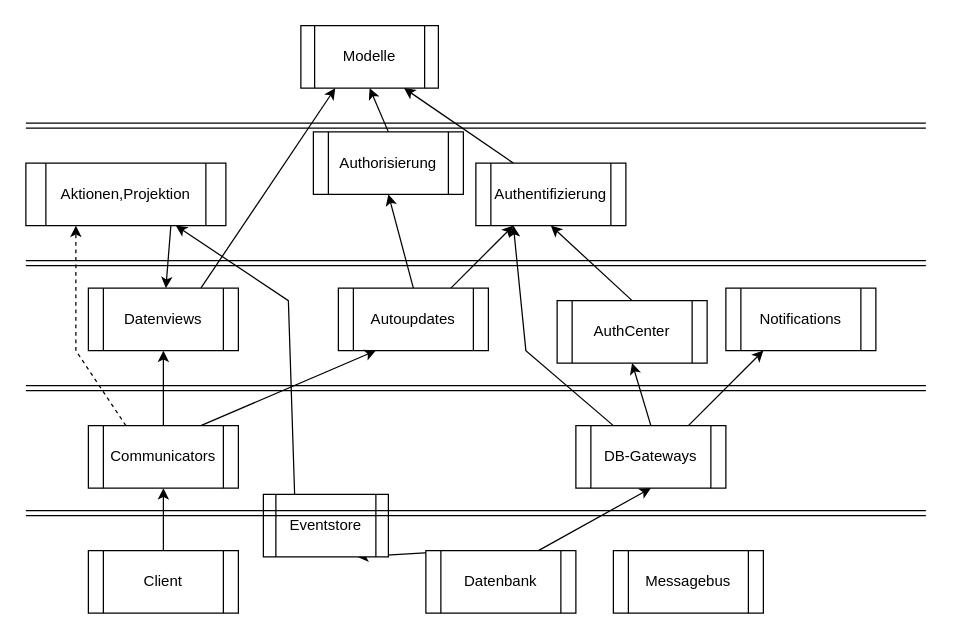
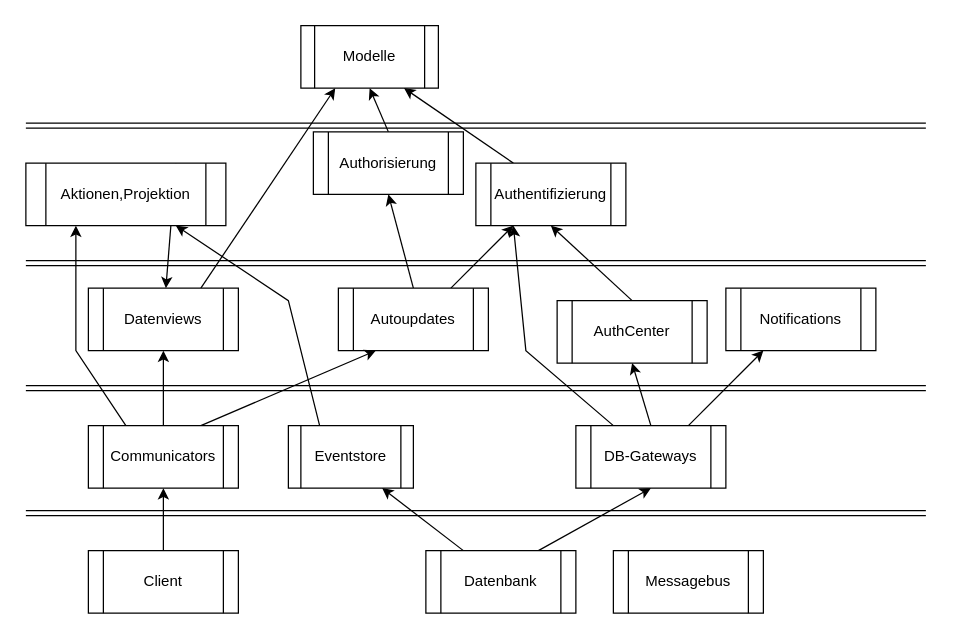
(76, 328) -> (76, 328)
(326, 526) -> (351, 457)
